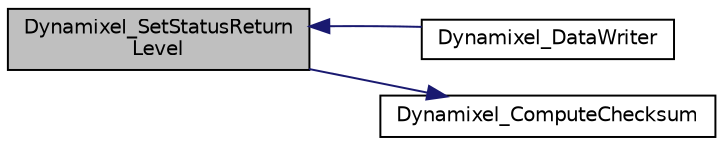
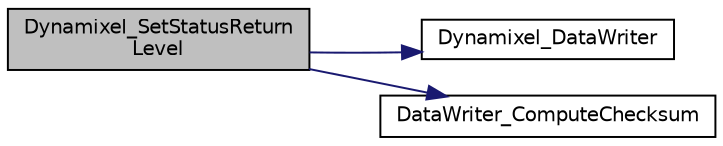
(376, 26) -> (355, 53)
(548, 116) -> (548, 116)
